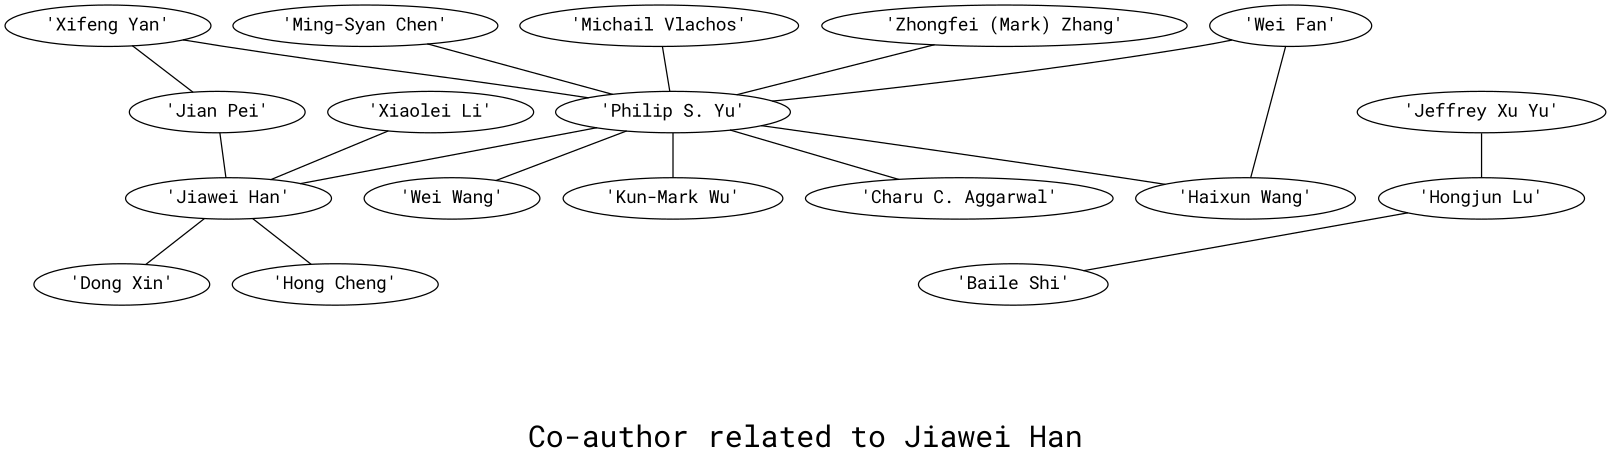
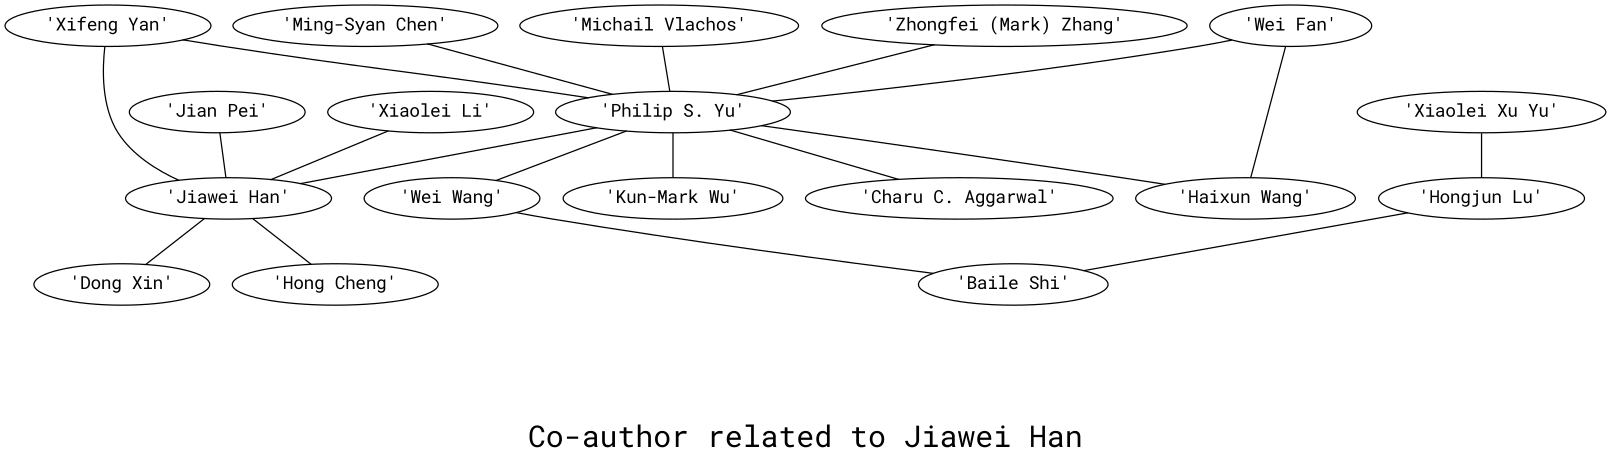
(163, 69) -> (116, 128)
(1482, 112) -> (1482, 112)
none -> (724, 245)
